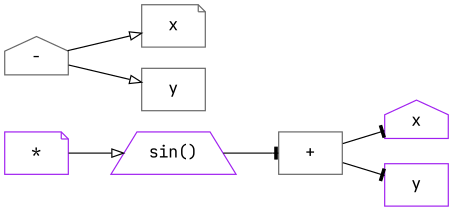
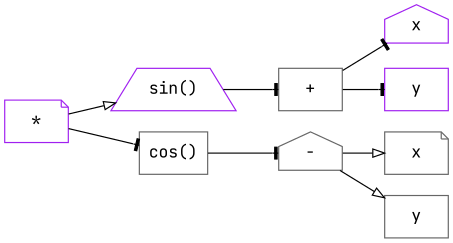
none -> (173, 153)
